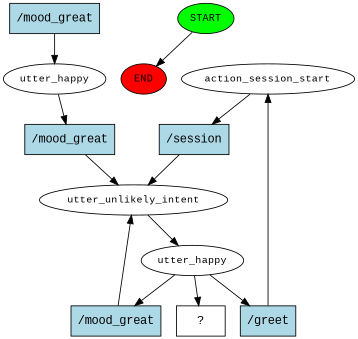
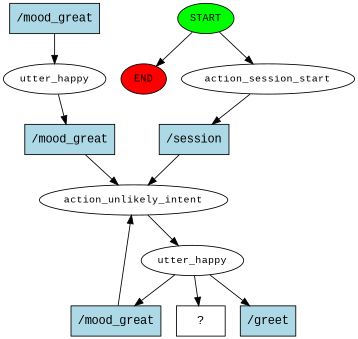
(134, 200) -> (134, 200)
(268, 204) -> (233, 45)
